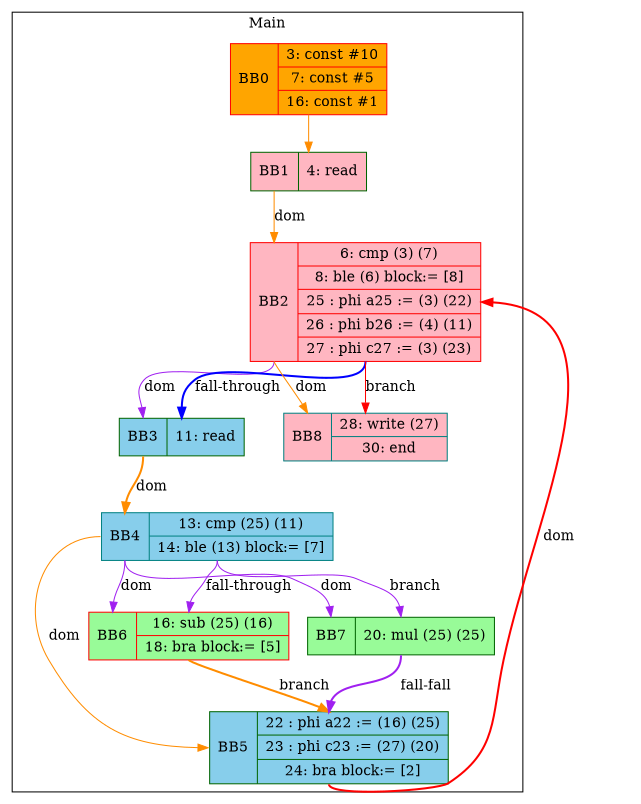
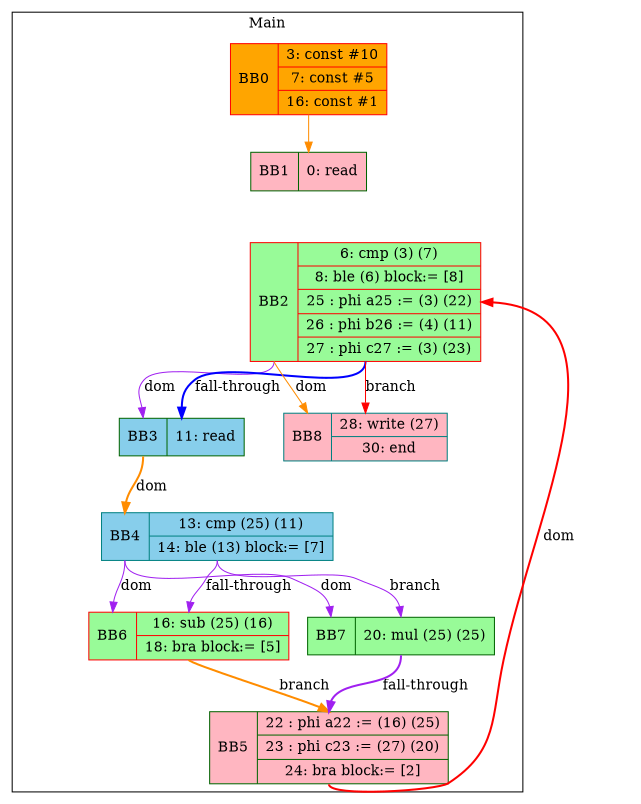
(333, 171) -> (333, 171)
(274, 212) -> none
(366, 302) -> (366, 302)
(55, 669) -> none
(426, 686) -> (426, 686)
(329, 748) -> (329, 748)
